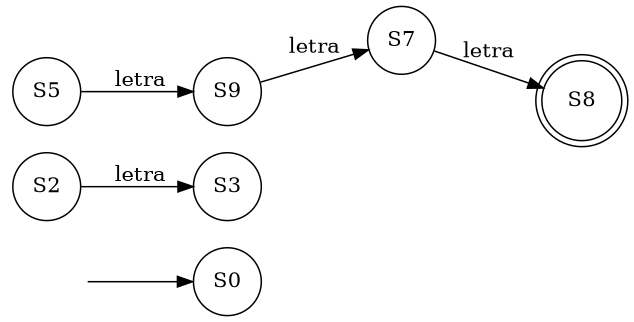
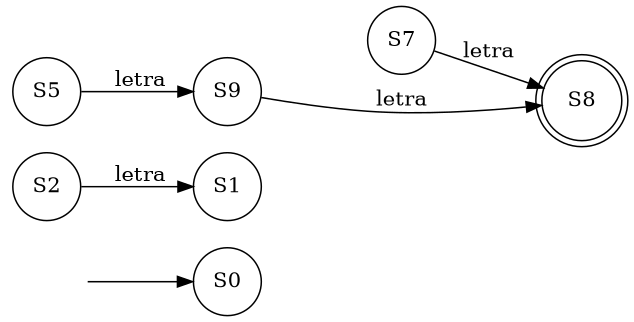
(307, 68) -> (393, 112)
(227, 187) -> (227, 187)
